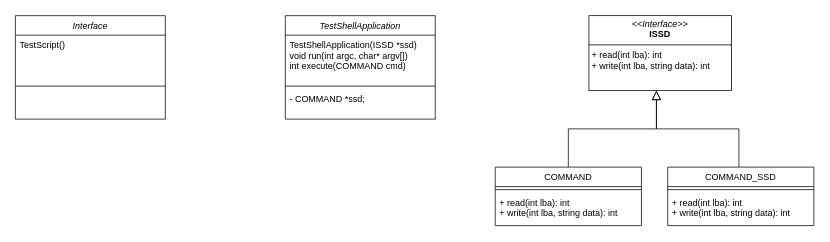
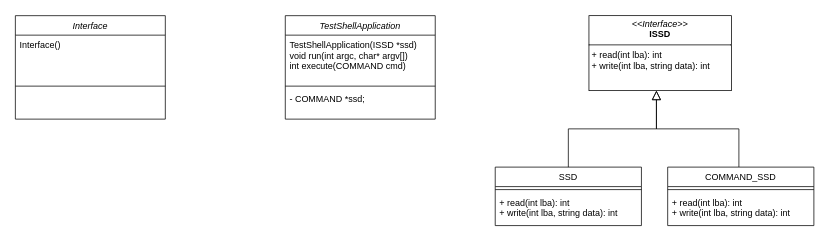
(49, 45) -> (47, 45)
(568, 177) -> (568, 177)
